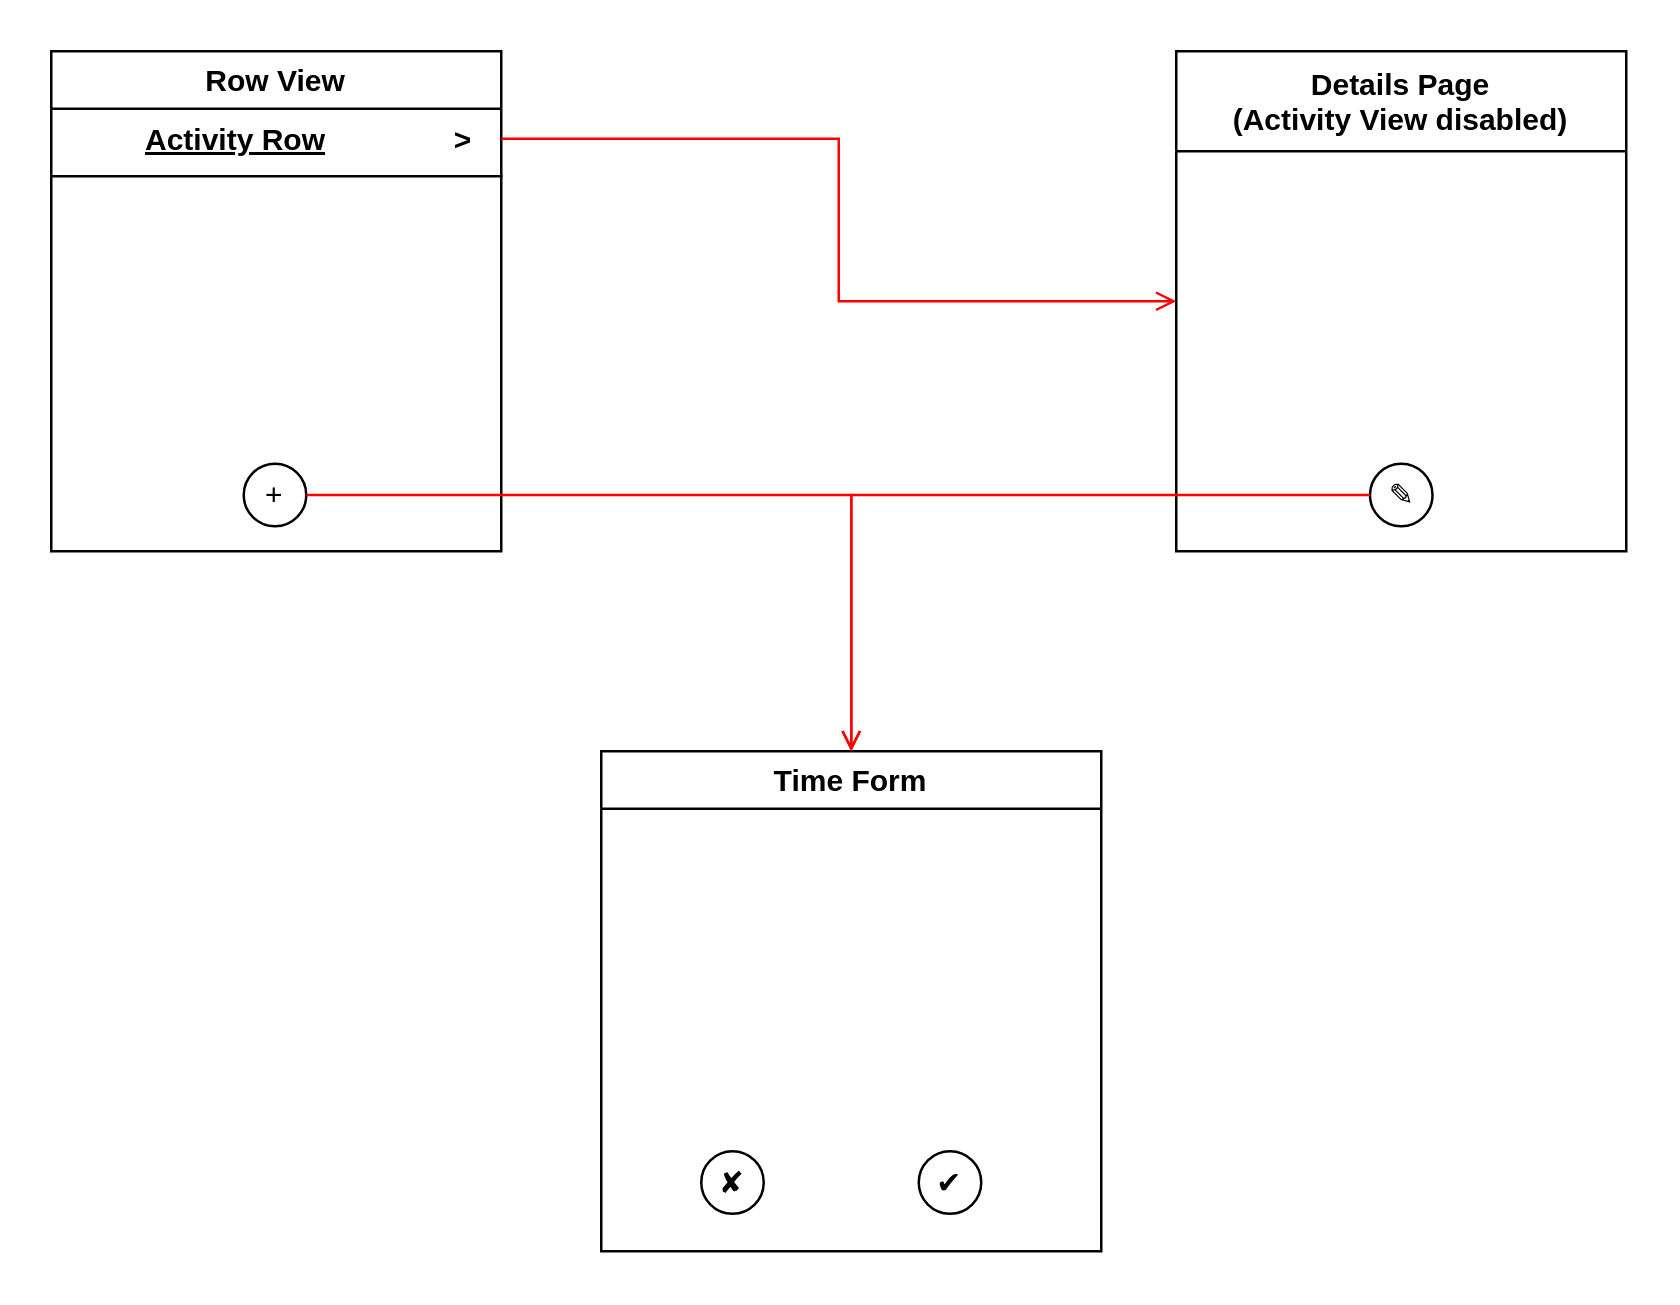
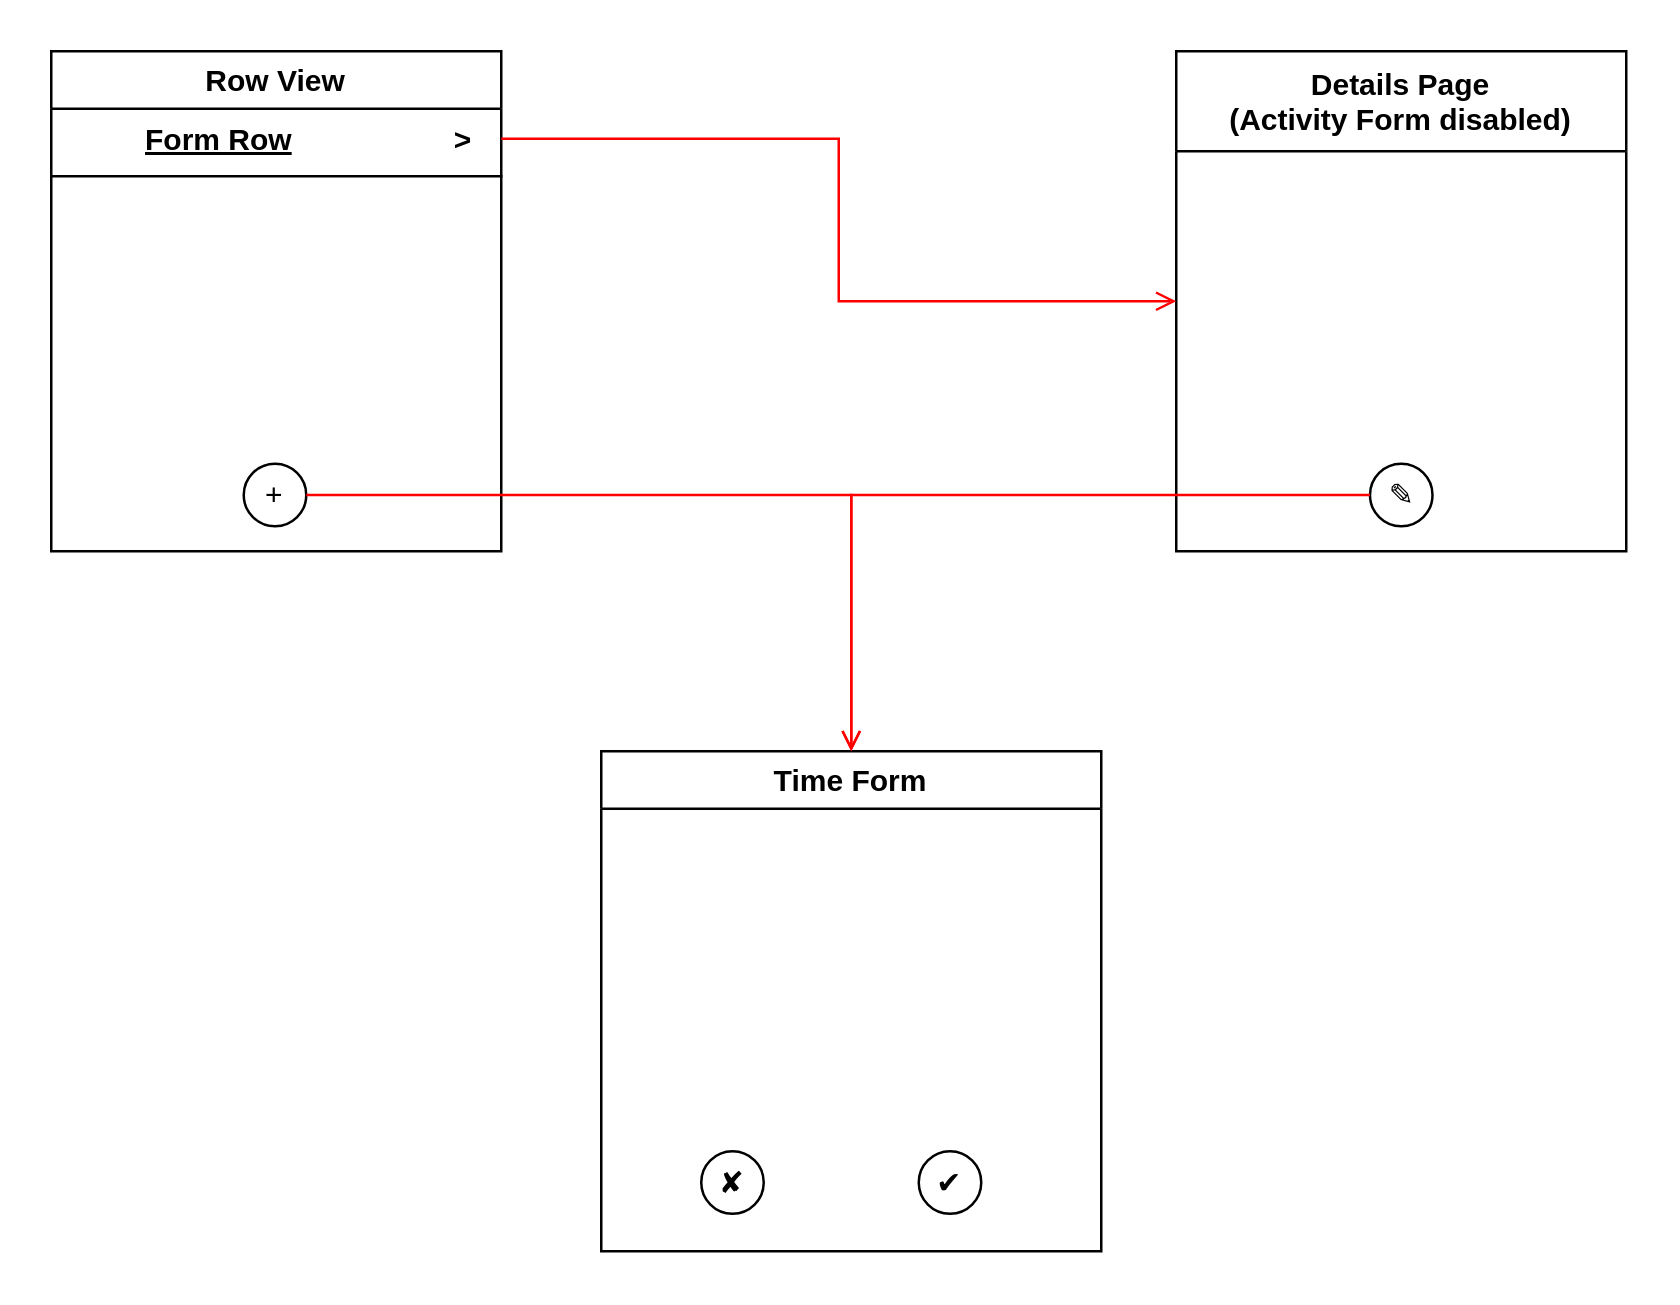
(1400, 85) -> (1400, 85)
(234, 140) -> (208, 140)
